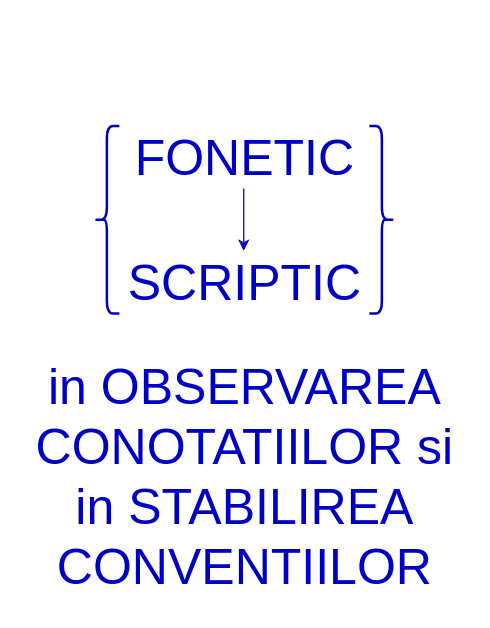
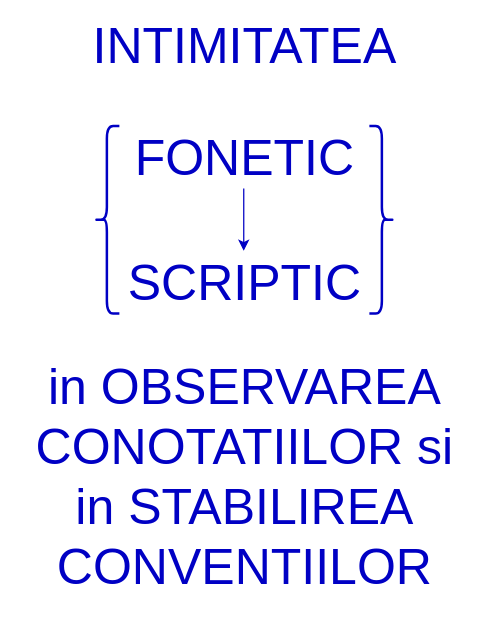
none -> (244, 44)
